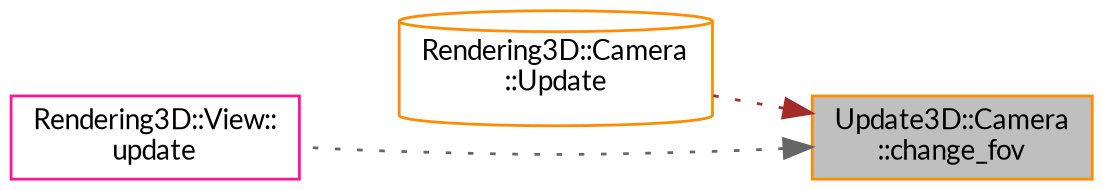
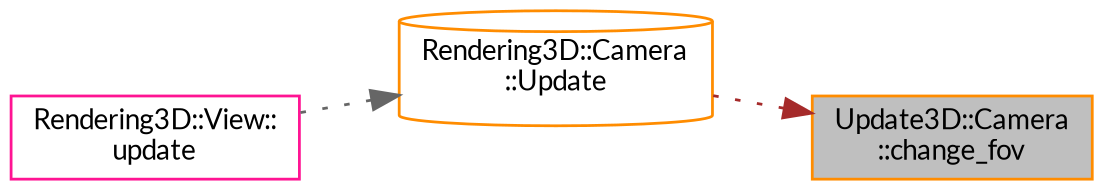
(542, 154) -> (336, 106)
